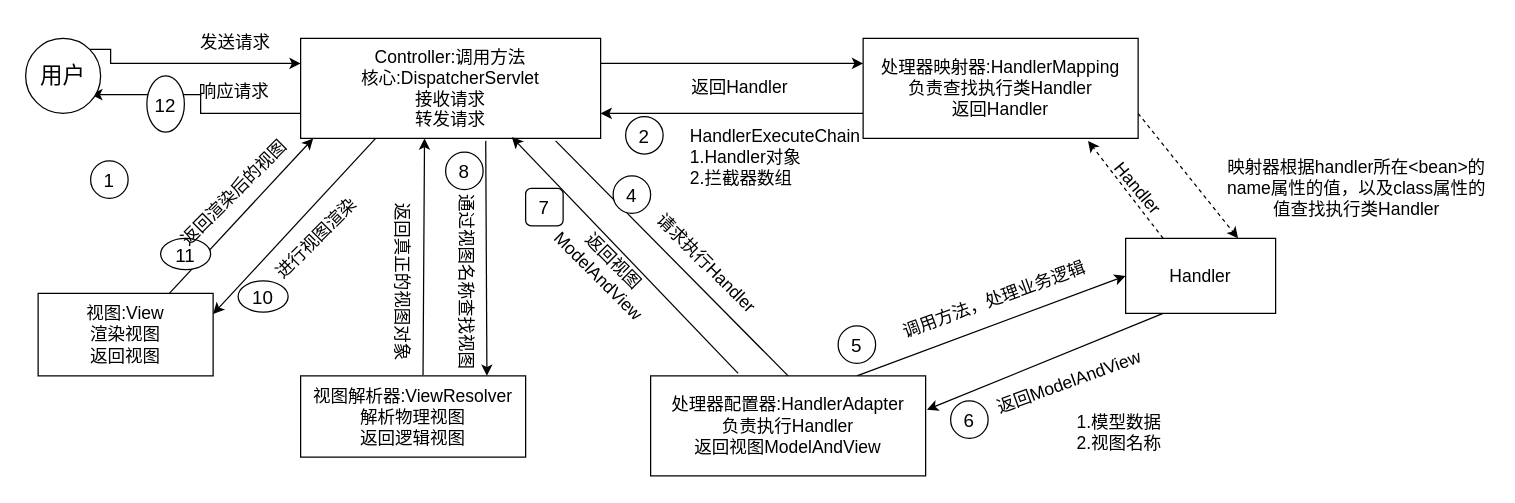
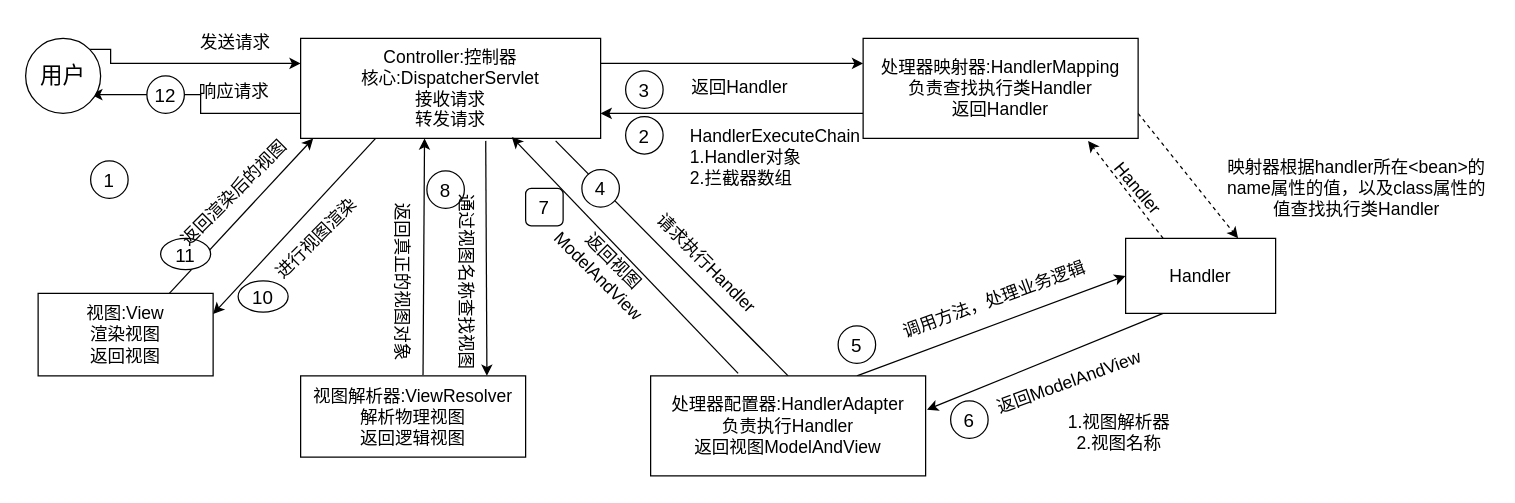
(451, 88) -> (451, 88)
none -> (644, 89)
(166, 104) -> (166, 94)
(464, 171) -> (446, 189)
(632, 194) -> (601, 188)
(1119, 432) -> (1119, 432)
